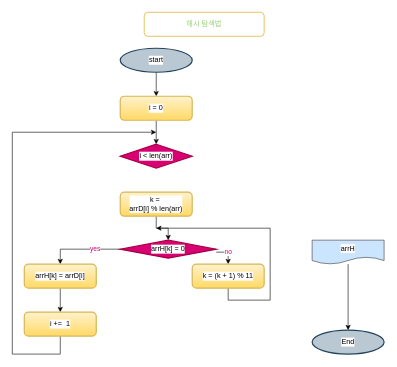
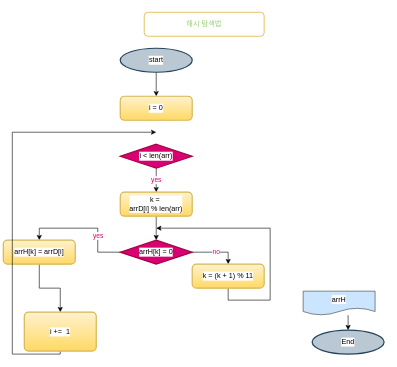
(156, 138) -> none
none -> (156, 182)
(168, 249) -> (156, 252)
(348, 252) -> (339, 303)
(60, 276) -> (39, 252)
(60, 324) -> (60, 332)
